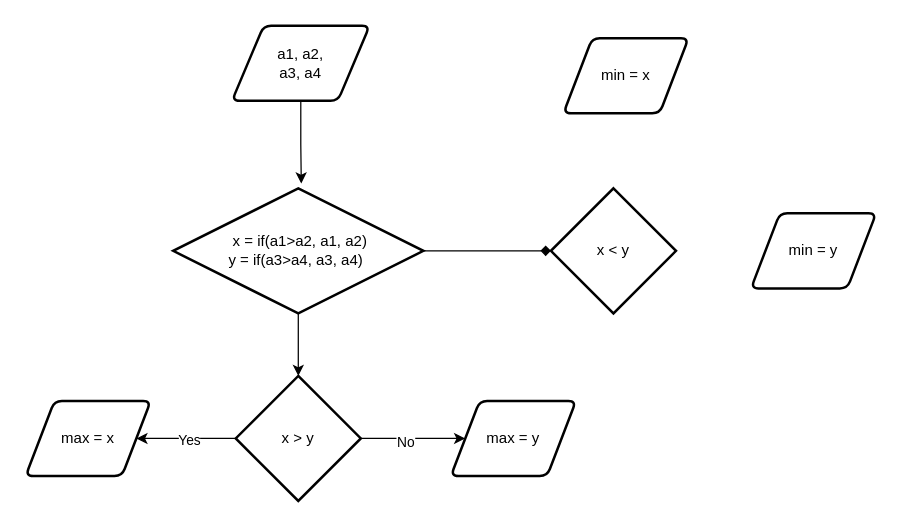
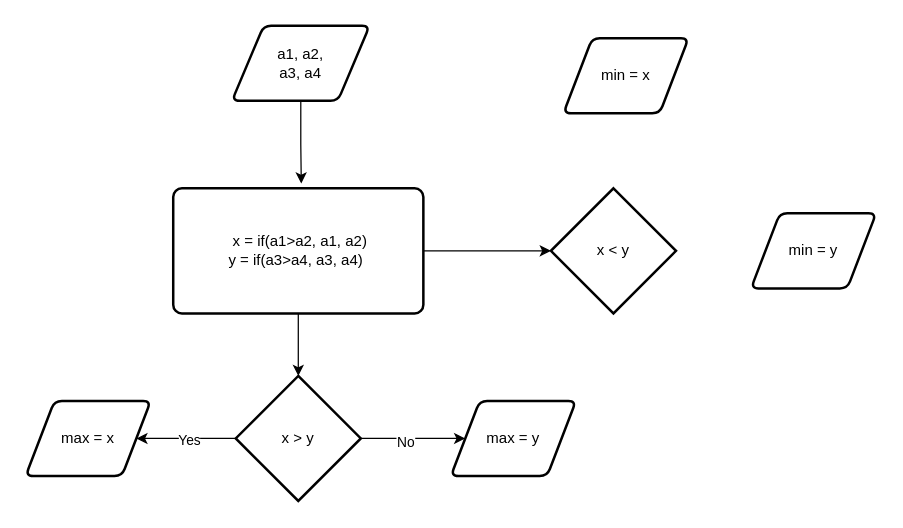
(298, 251) -> (298, 251)
(540, 251) -> (541, 251)
